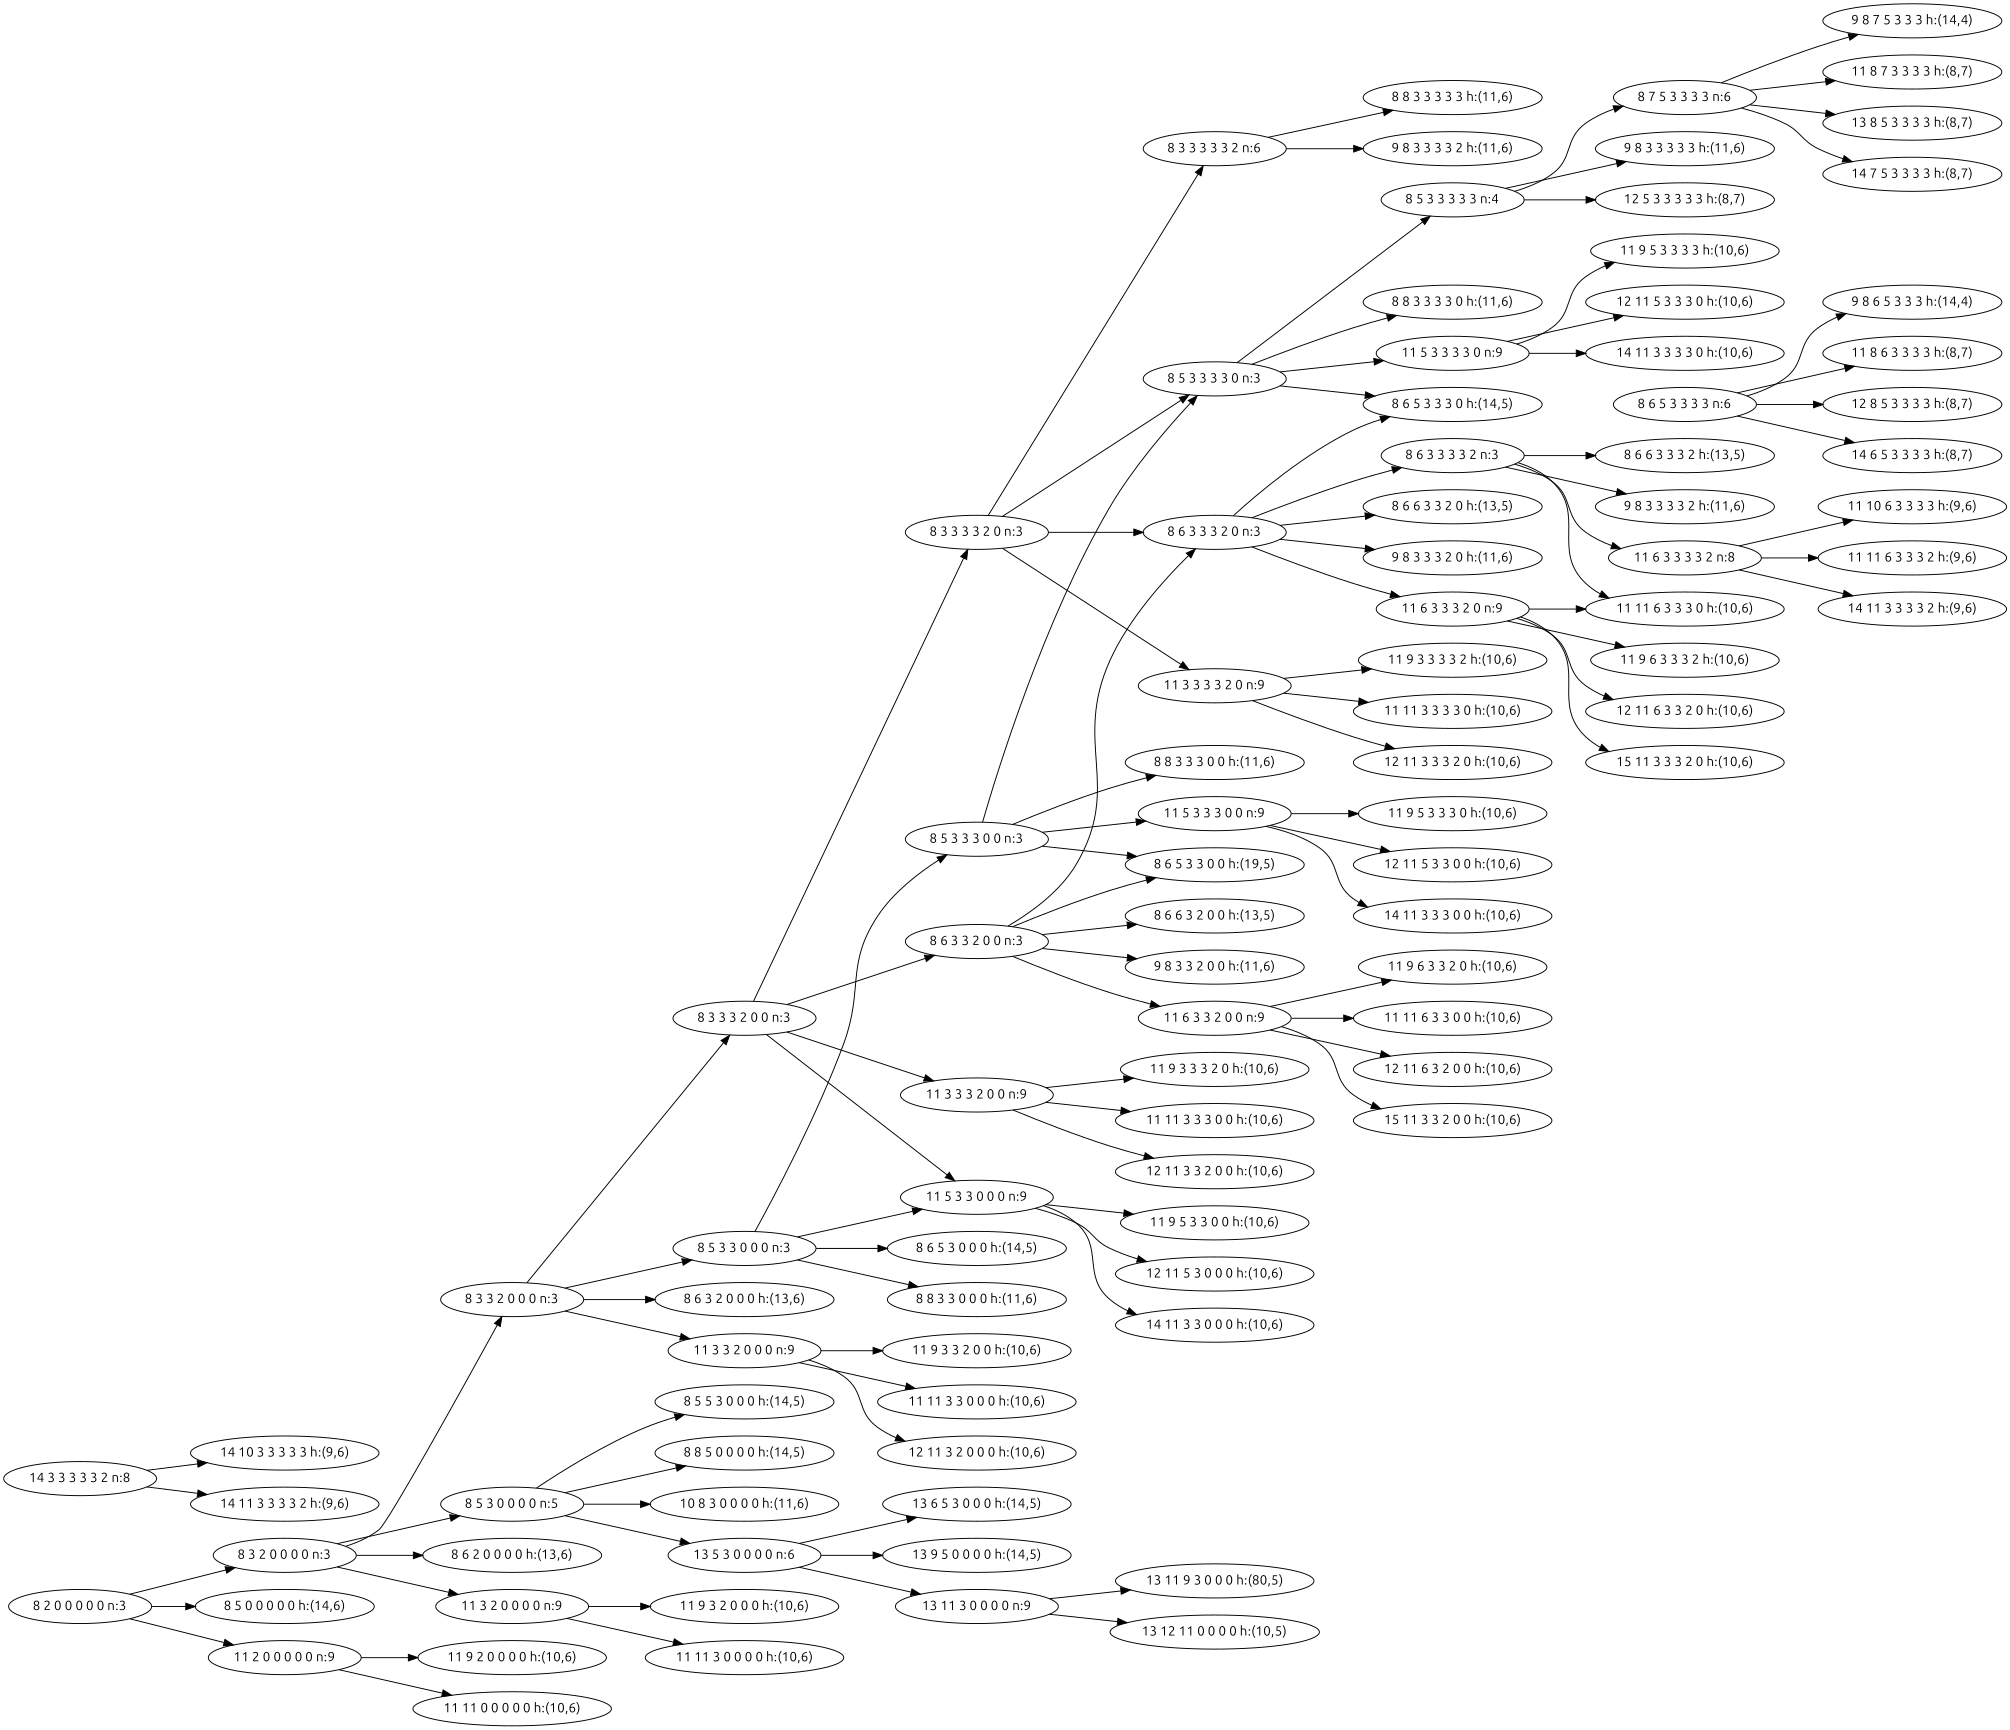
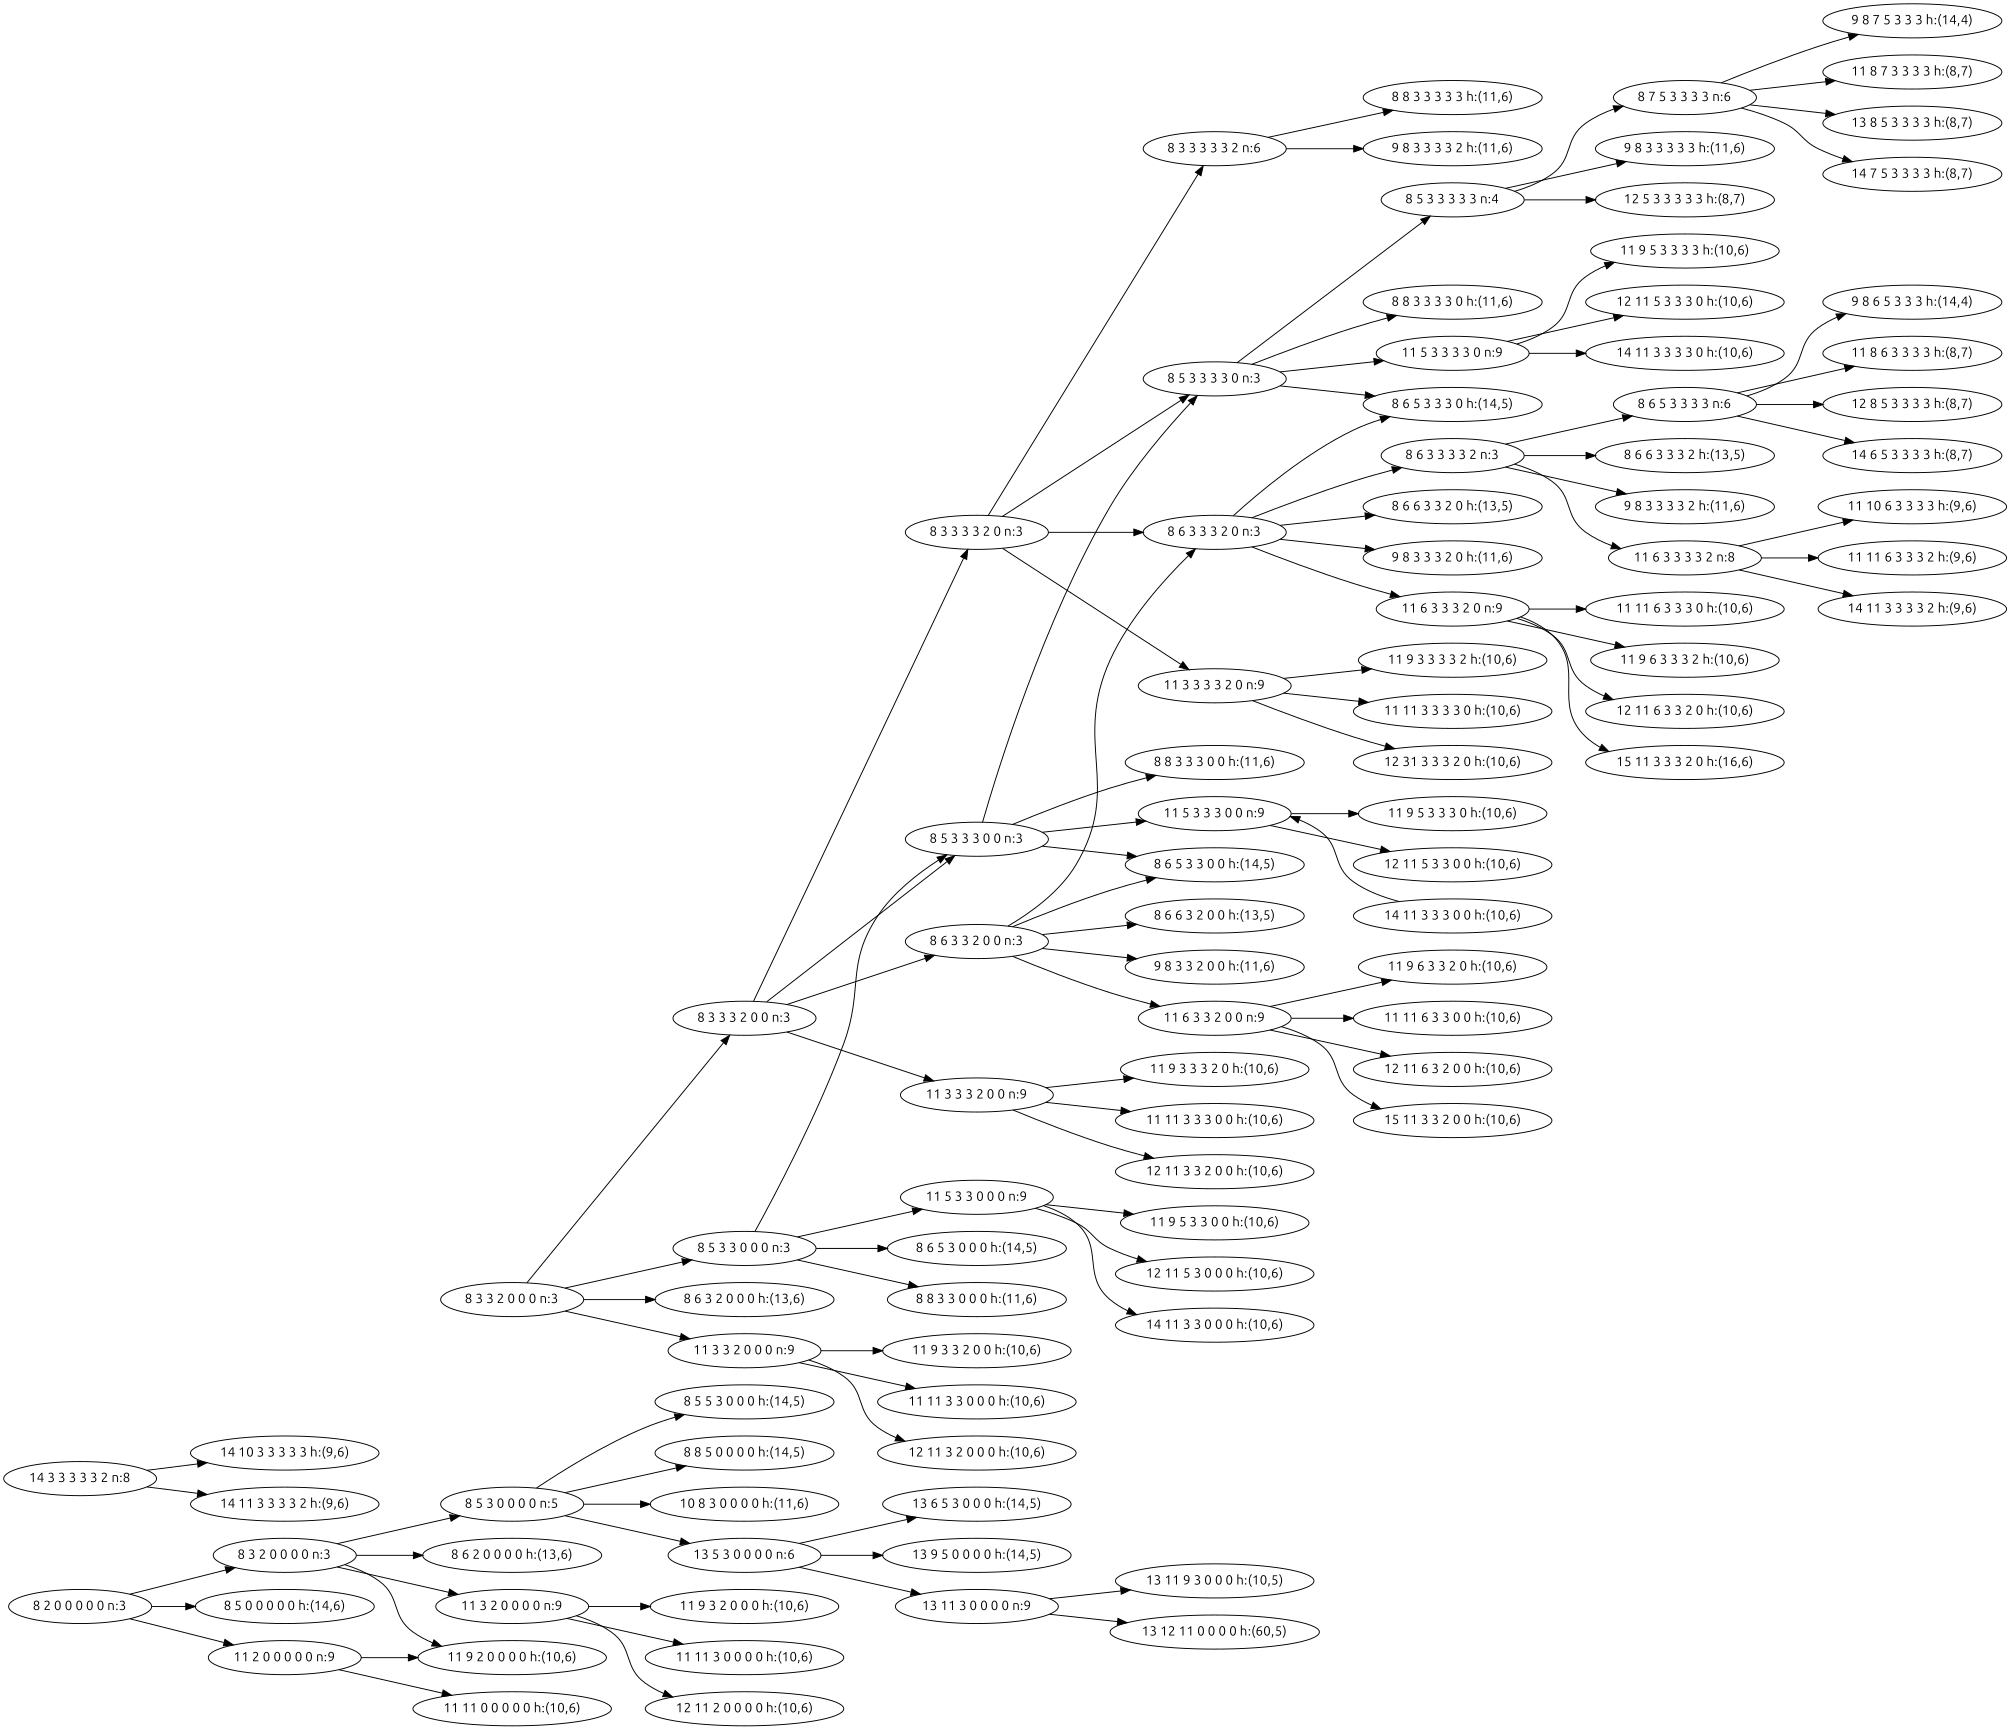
(1569, 522) -> (1564, 431)
(1453, 763) -> (1453, 763)
(1685, 763) -> (1685, 763)
(1324, 851) -> (1342, 869)
(1215, 865) -> (1215, 865)
(857, 1105) -> (857, 932)
(431, 1445) -> (393, 1599)
(1215, 1581) -> (1215, 1581)
(1215, 1632) -> (1215, 1632)
none -> (745, 1709)
